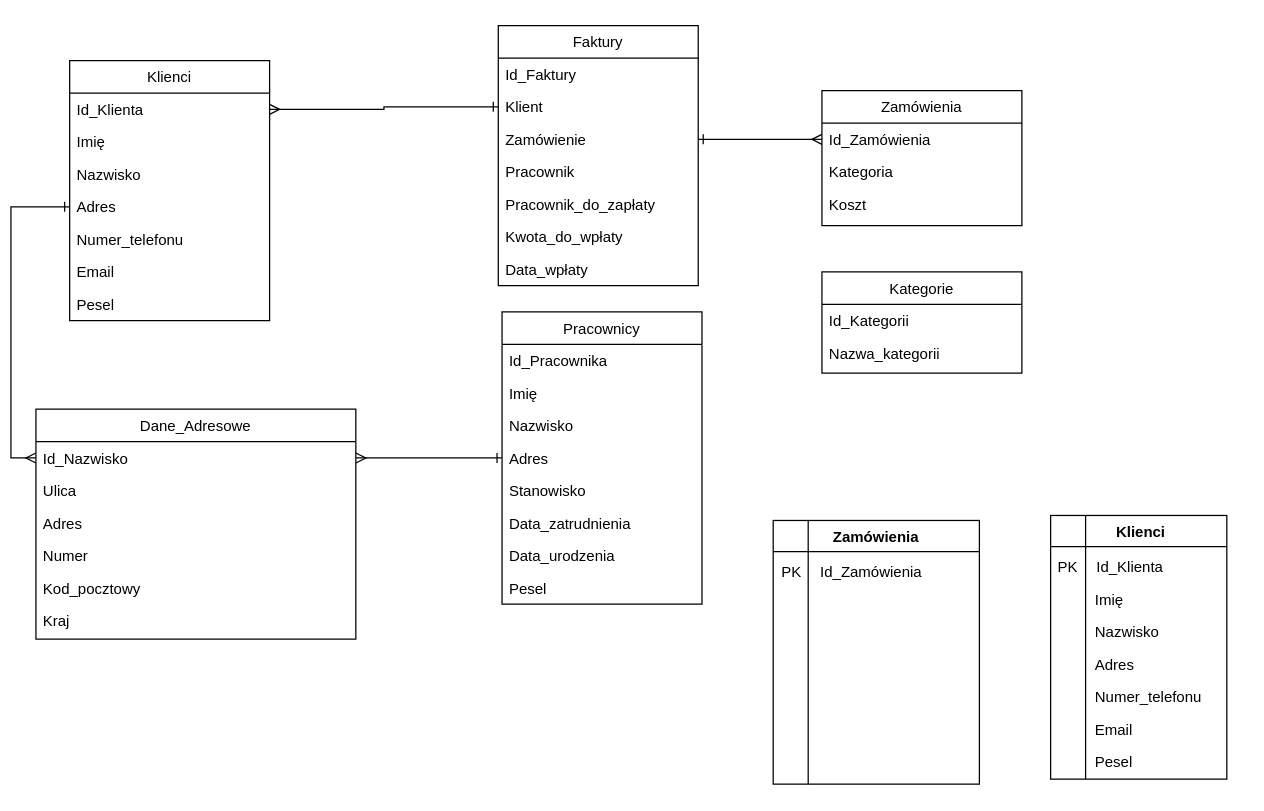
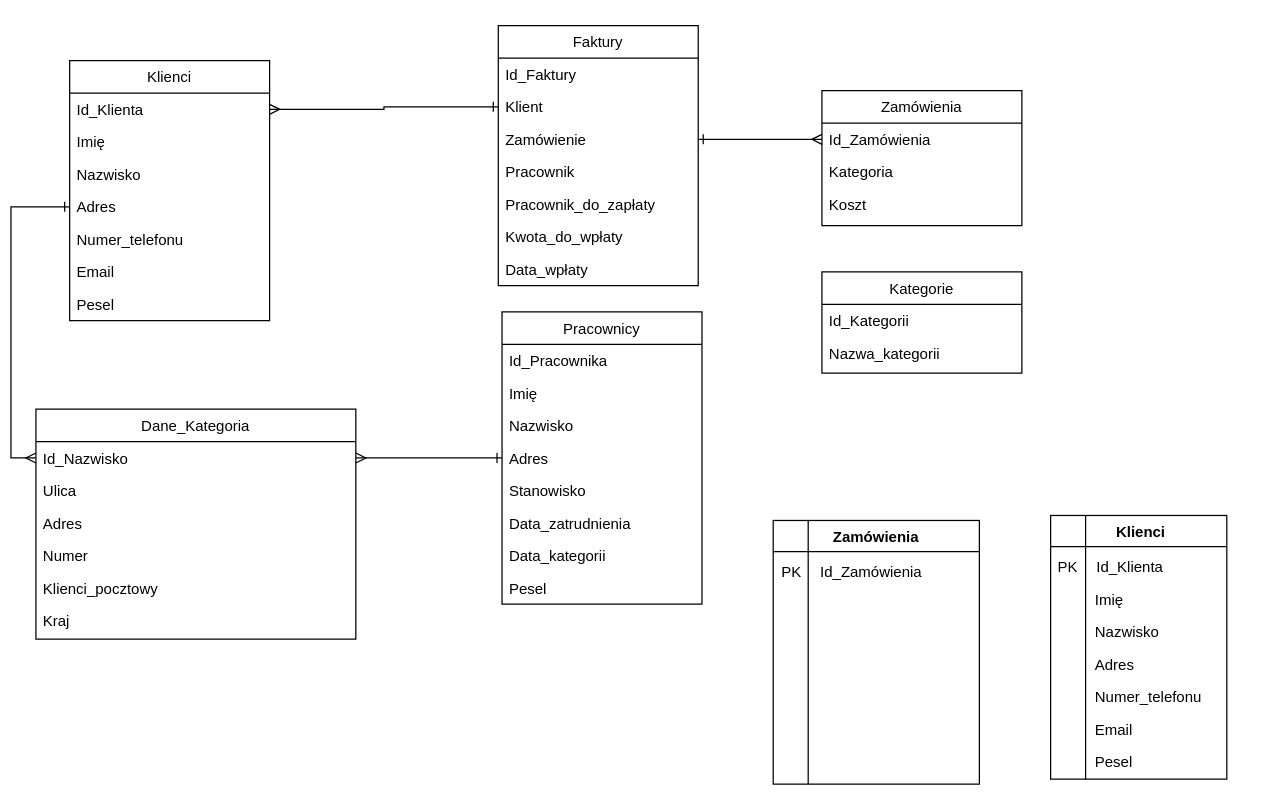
(195, 426) -> (195, 426)
(566, 556) -> (564, 556)
(93, 589) -> (104, 589)
